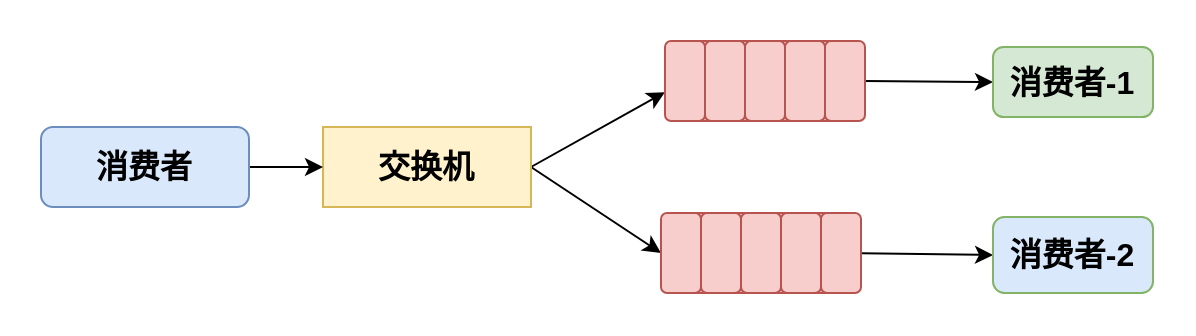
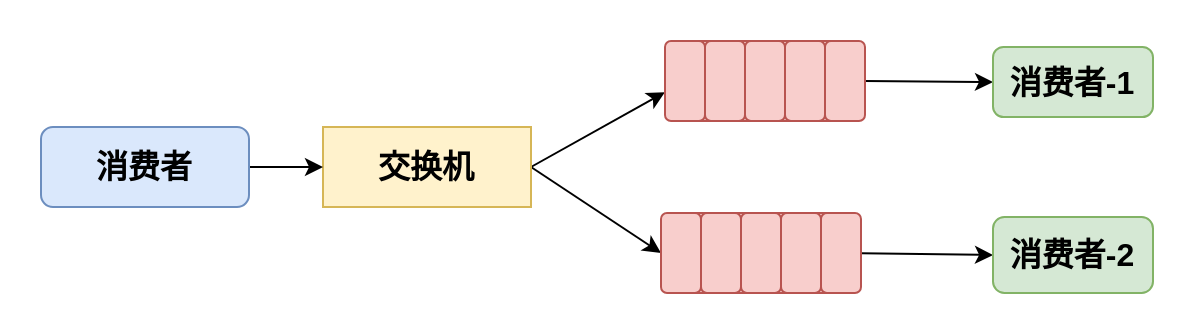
(1073, 255) -> (1073, 255)
